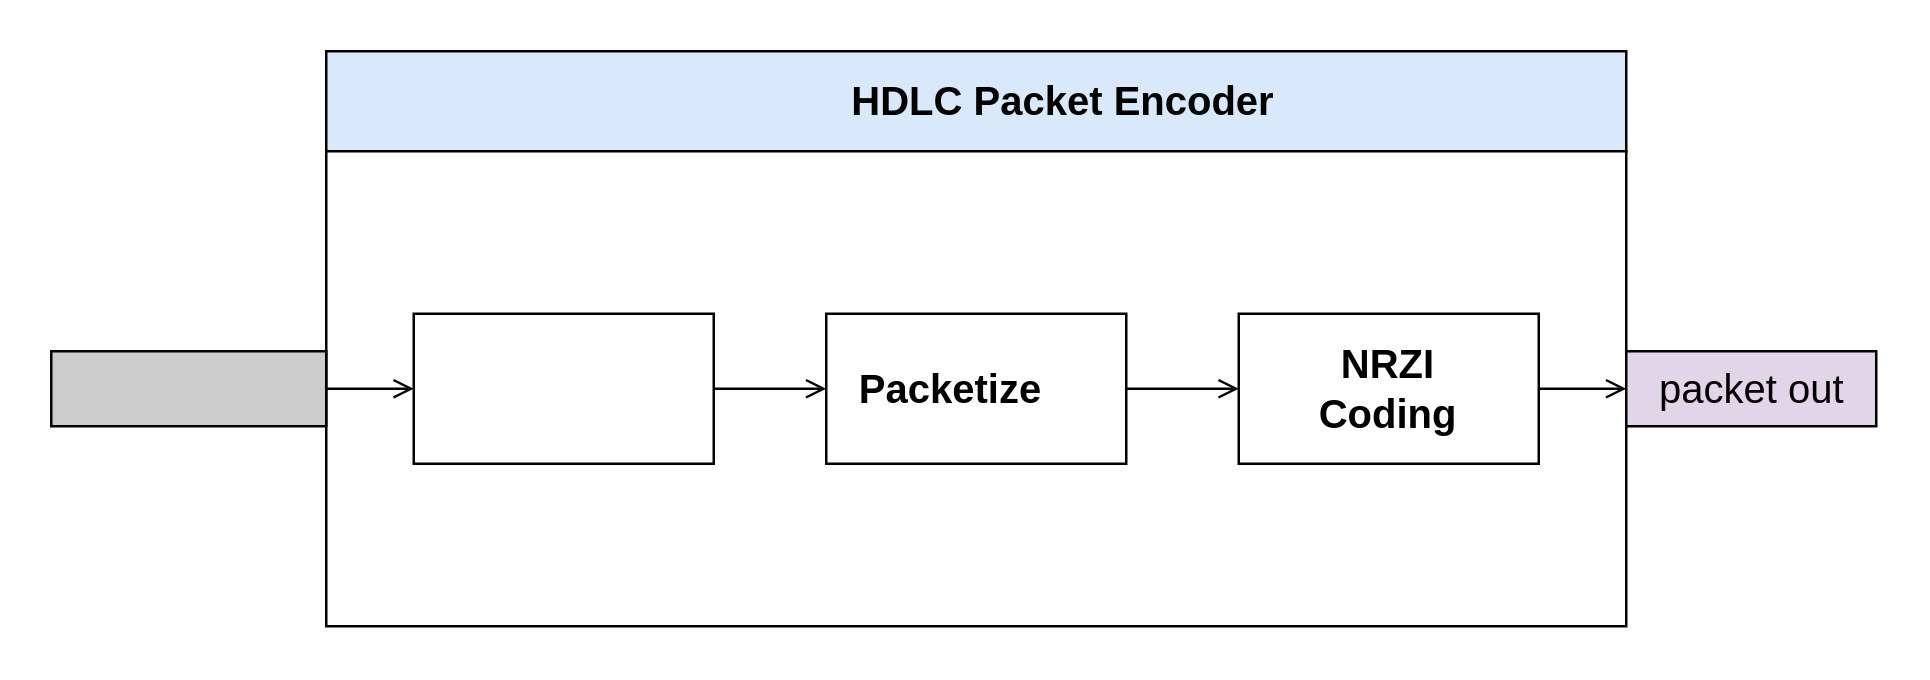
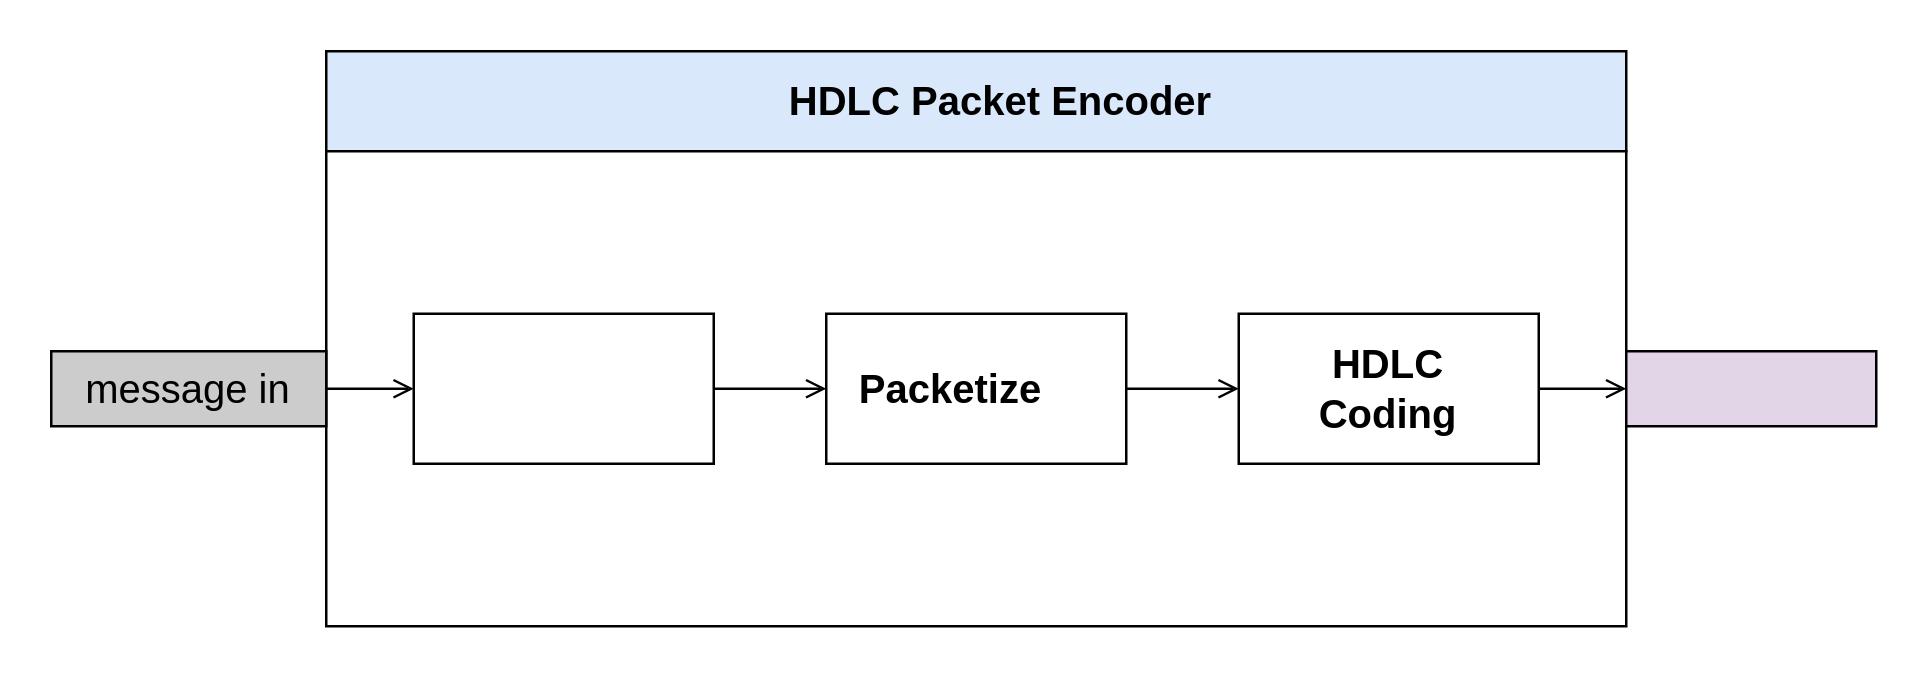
(1064, 101) -> (1001, 101)
none -> (189, 389)
(1389, 389) -> (1389, 389)
(1751, 389) -> none
